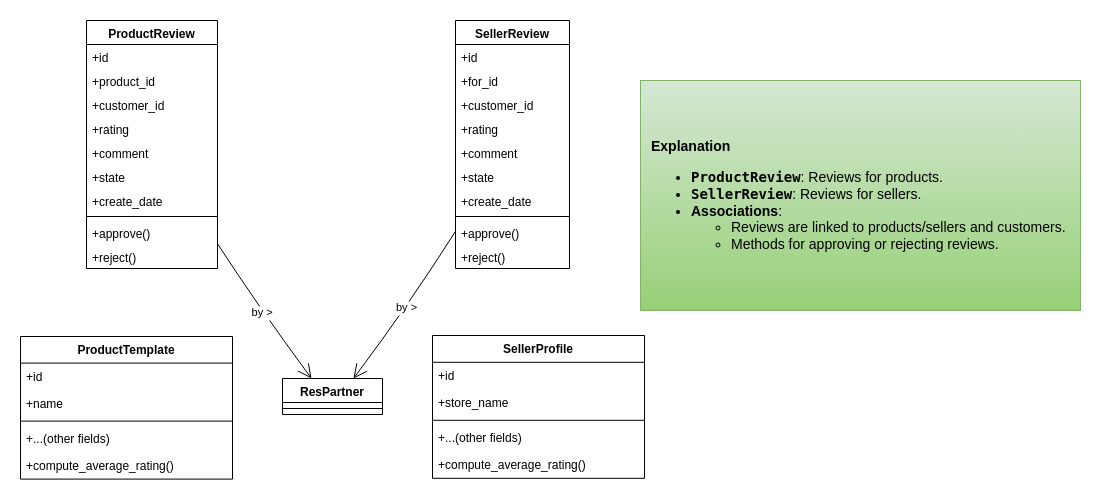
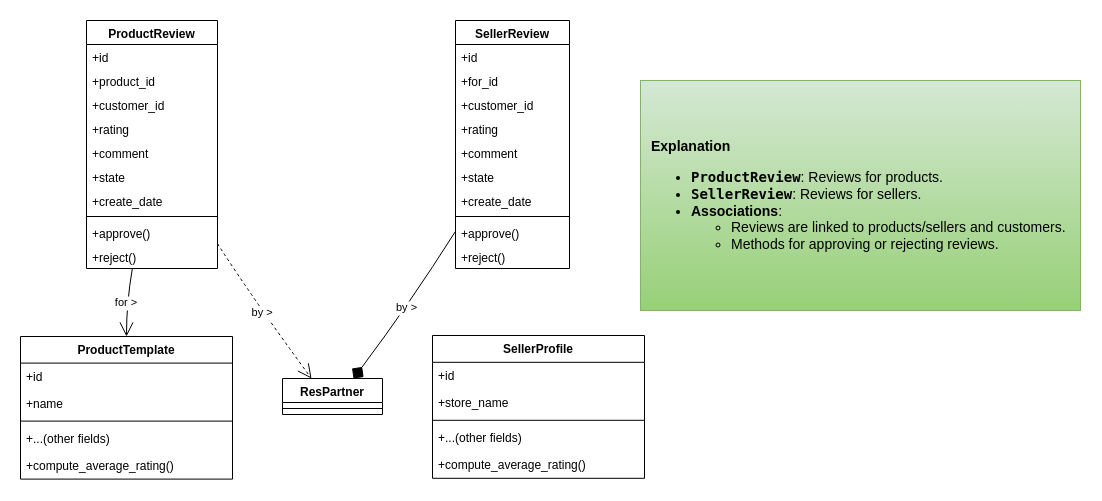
none -> (128, 302)
(289, 348) -> (289, 348)
(359, 371) -> (362, 367)
